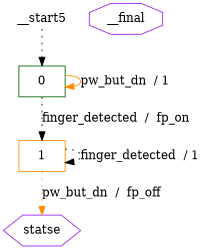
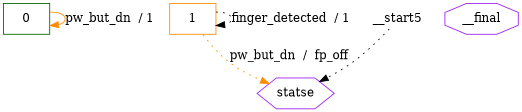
(42, 43) -> (360, 56)
(42, 114) -> none
